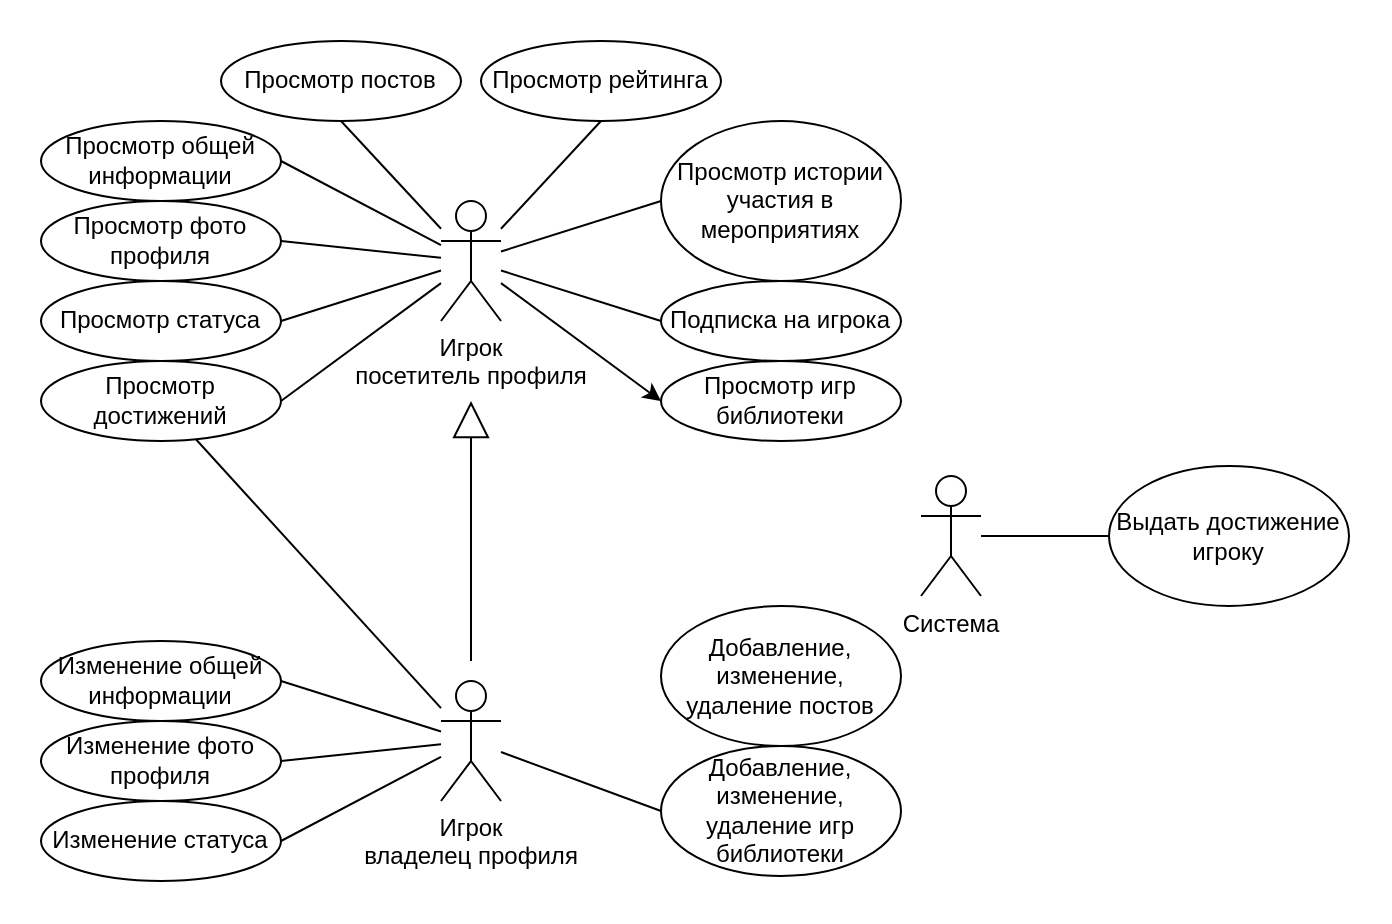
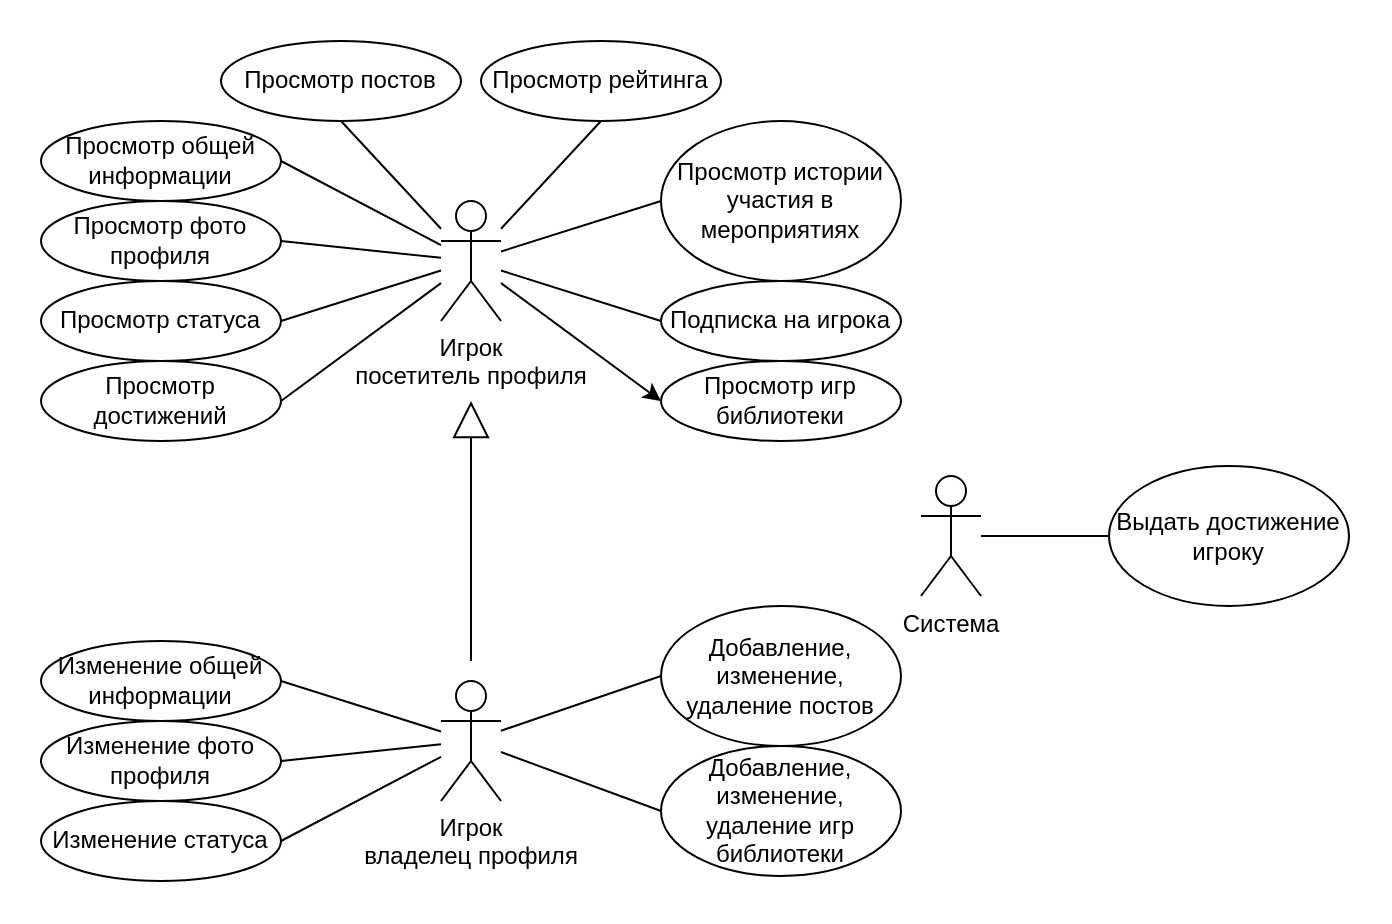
(319, 574) -> (581, 704)
